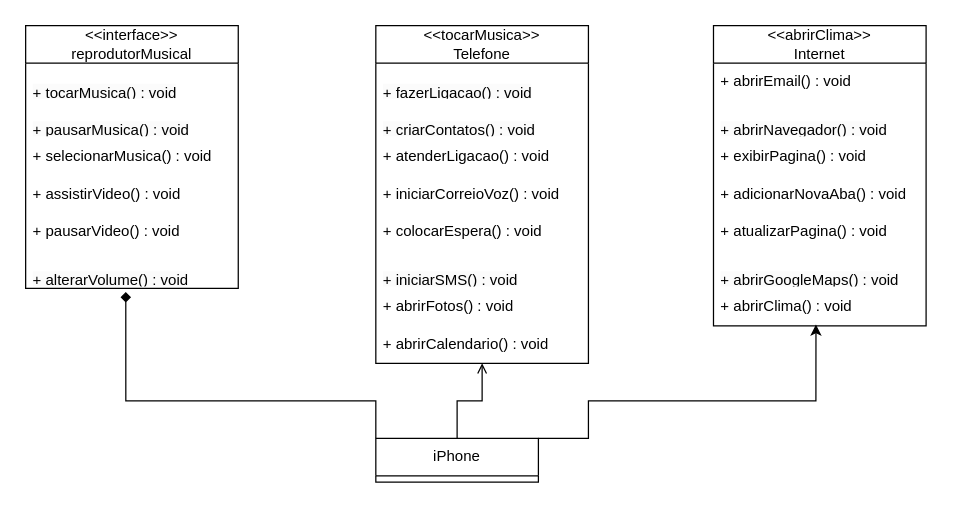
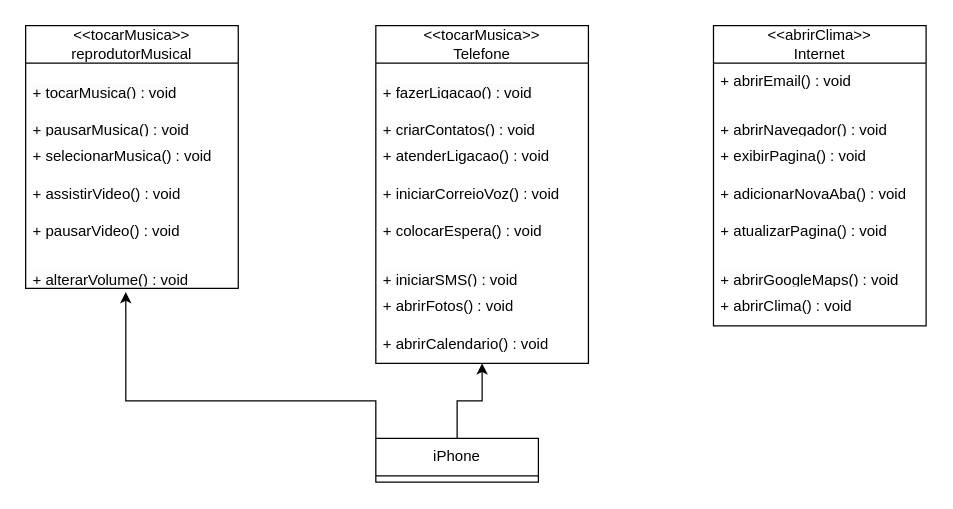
(132, 44) -> (132, 44)
(126, 303) -> (126, 302)
(482, 371) -> (482, 373)
(692, 401) -> none
